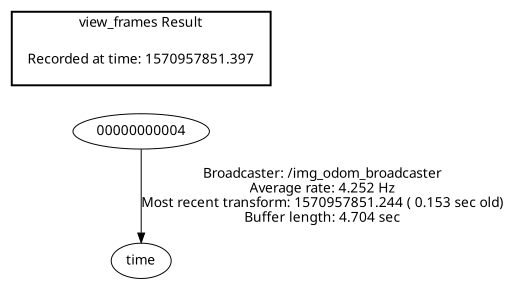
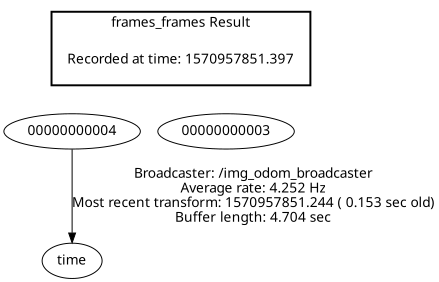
(141, 23) -> (181, 23)
none -> (226, 131)
